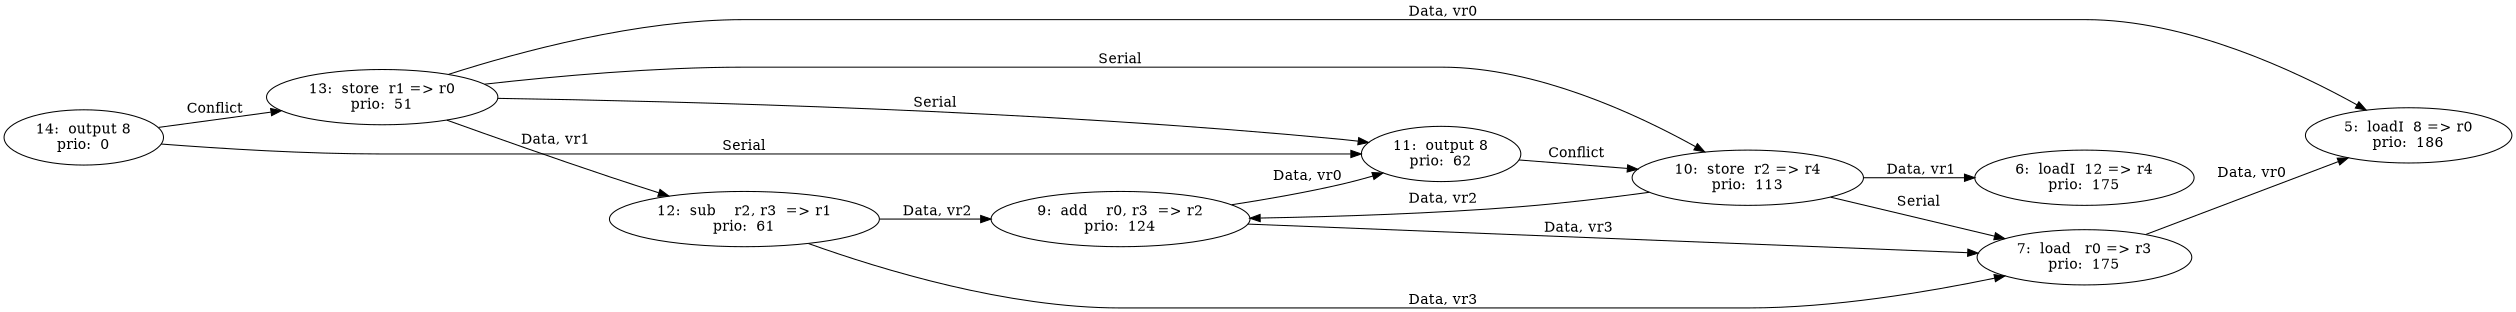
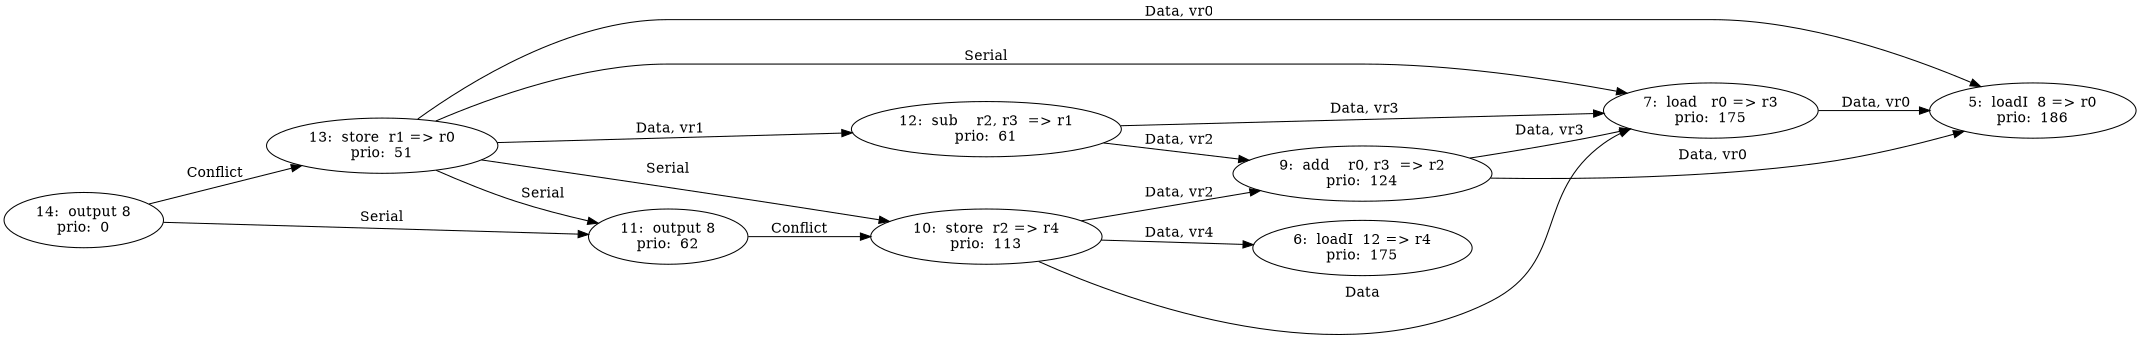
none -> (1023, 64)
(1919, 170) -> (1177, 233)
(1303, 192) -> (1724, 173)
(1919, 202) -> (1362, 293)
